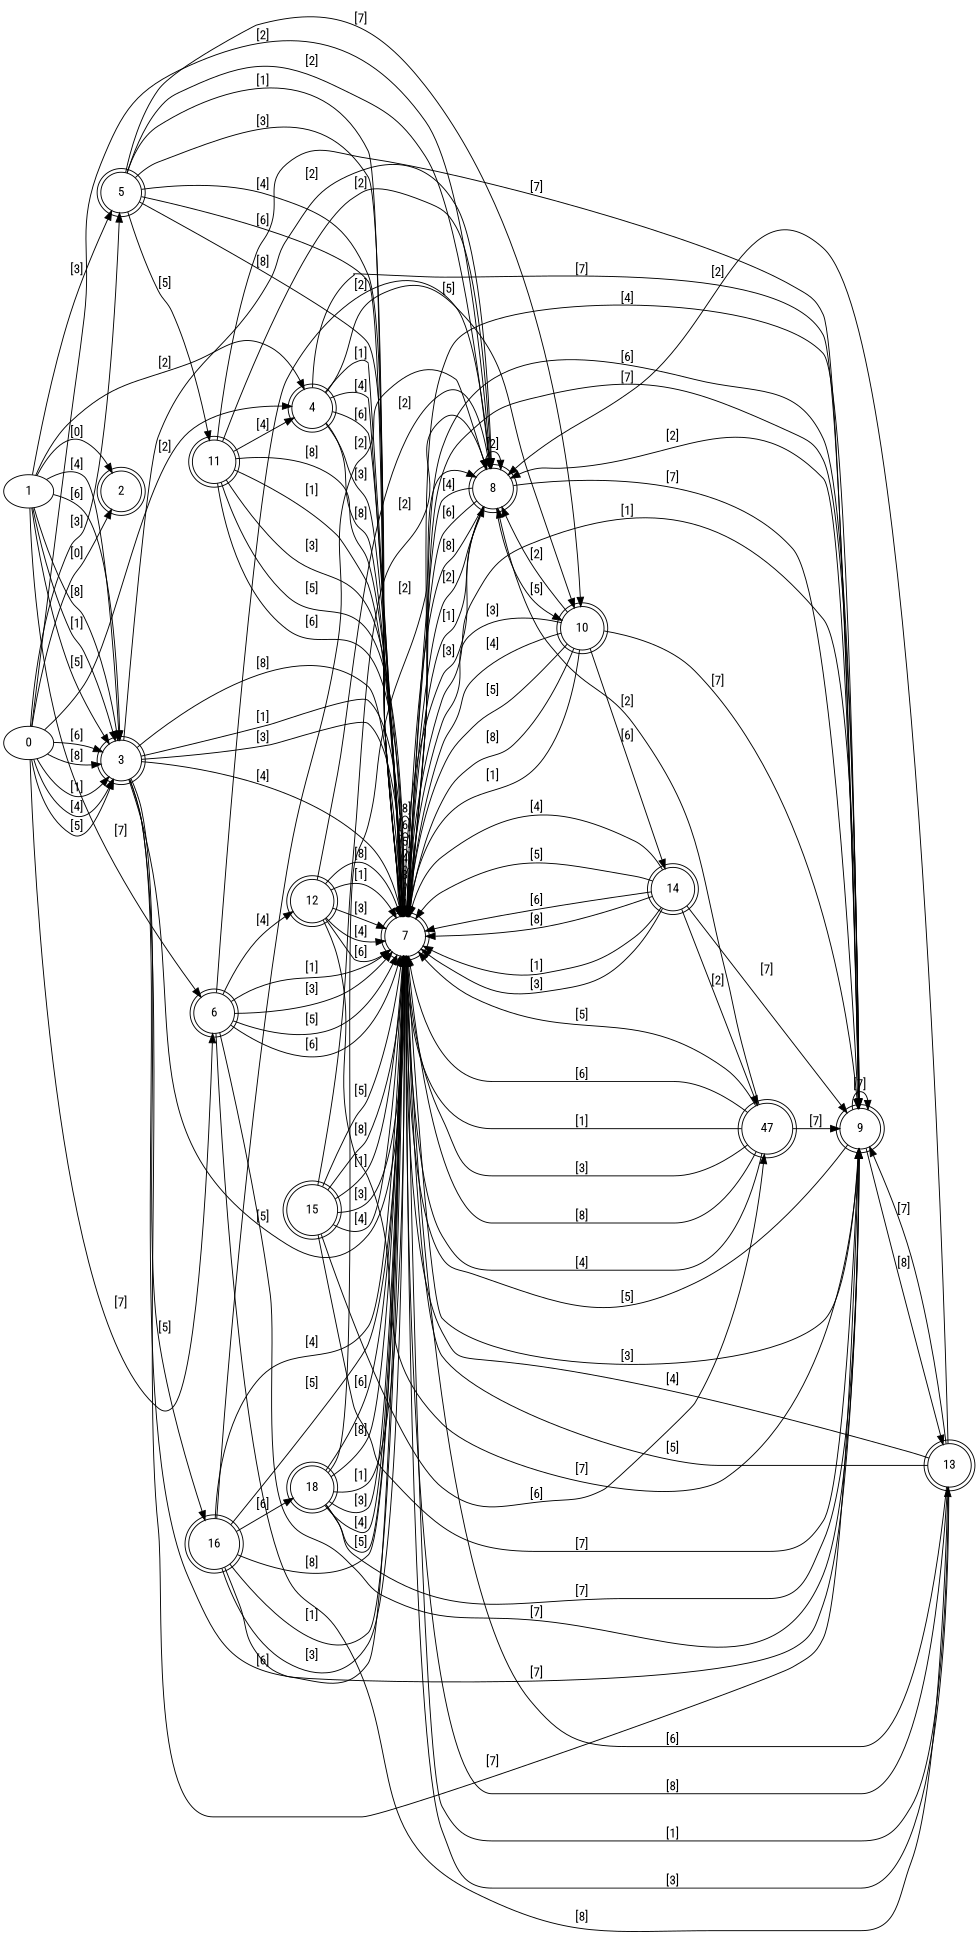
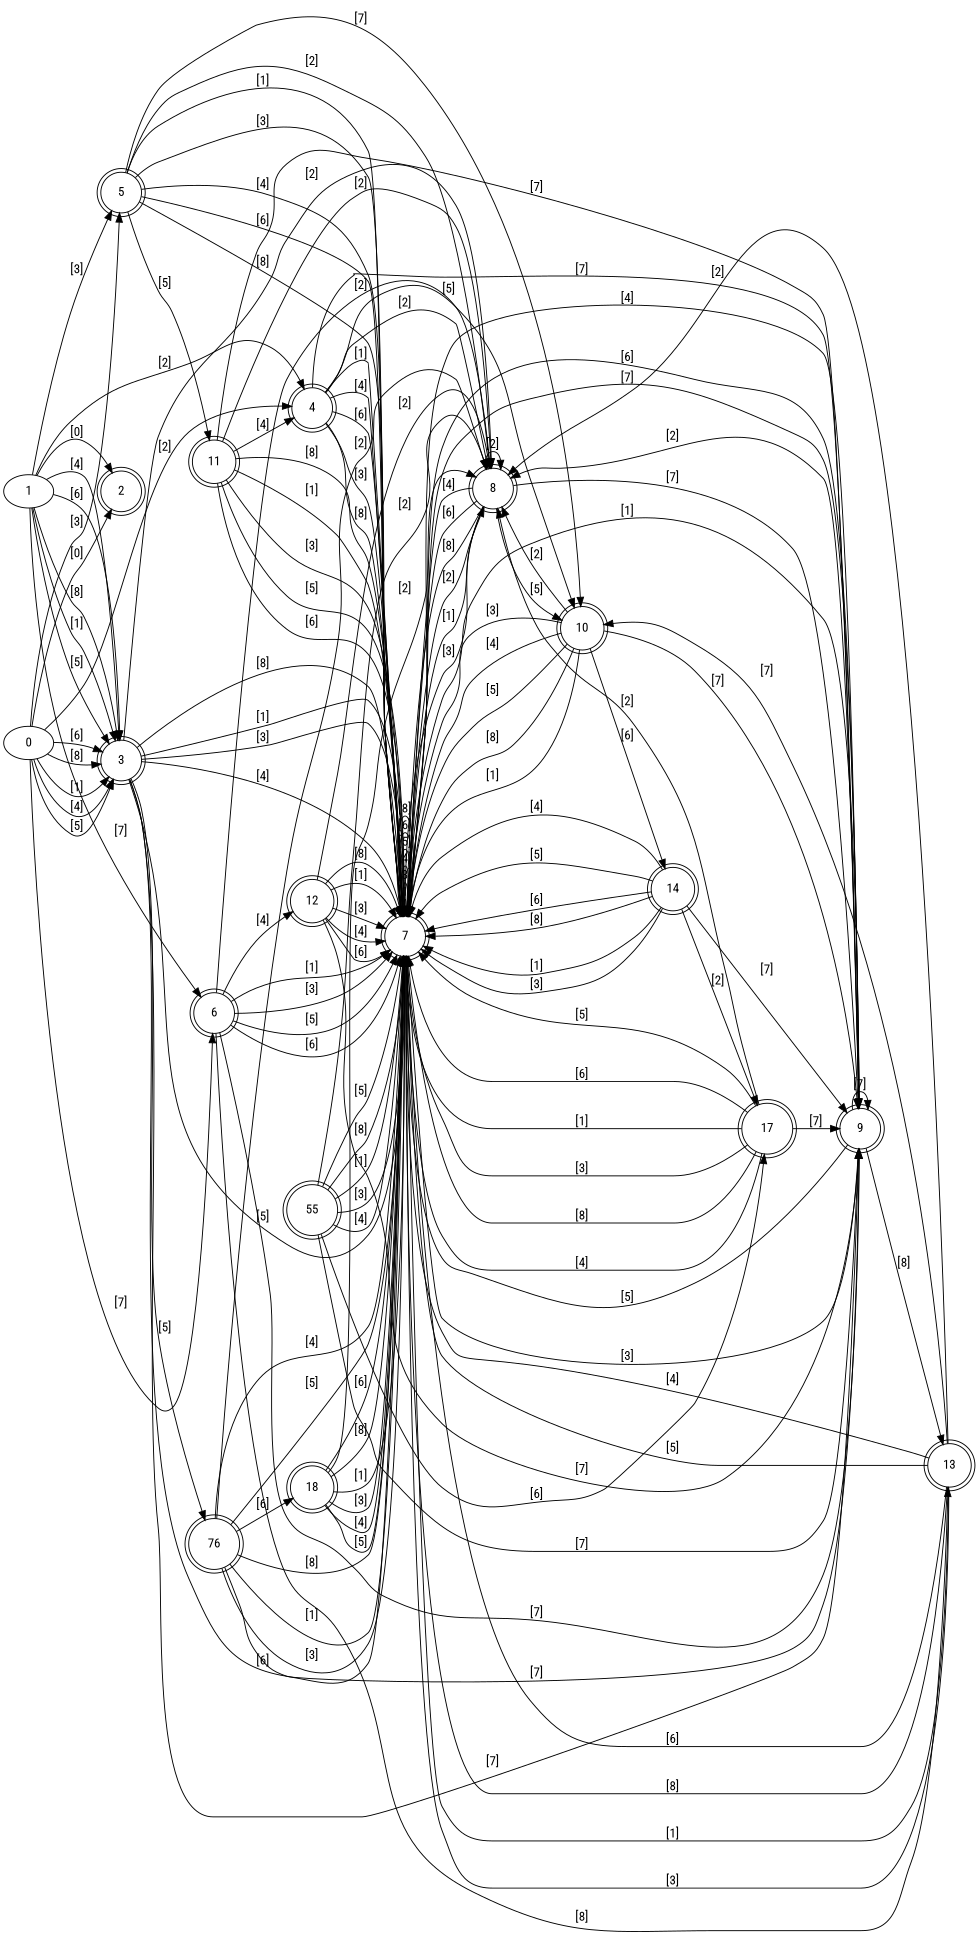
(150, 88) -> (442, 315)
(767, 1129) -> (767, 1129)
(312, 1210) -> (312, 1210)
(921, 1297) -> (870, 978)
(214, 1544) -> (214, 1544)
(762, 1599) -> none
